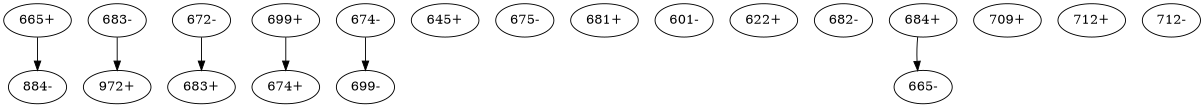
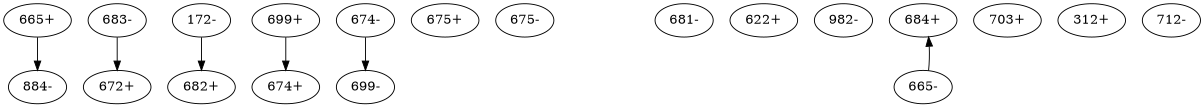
(201, 20) -> (201, 20)
(445, 20) -> (445, 20)
(604, 20) -> none
(684, 20) -> (684, 20)
(843, 20) -> (843, 20)
(1007, 20) -> (1007, 20)
(1092, 20) -> (1092, 20)
(917, 49) -> (929, 59)
(117, 87) -> (117, 87)
(201, 87) -> (201, 87)
